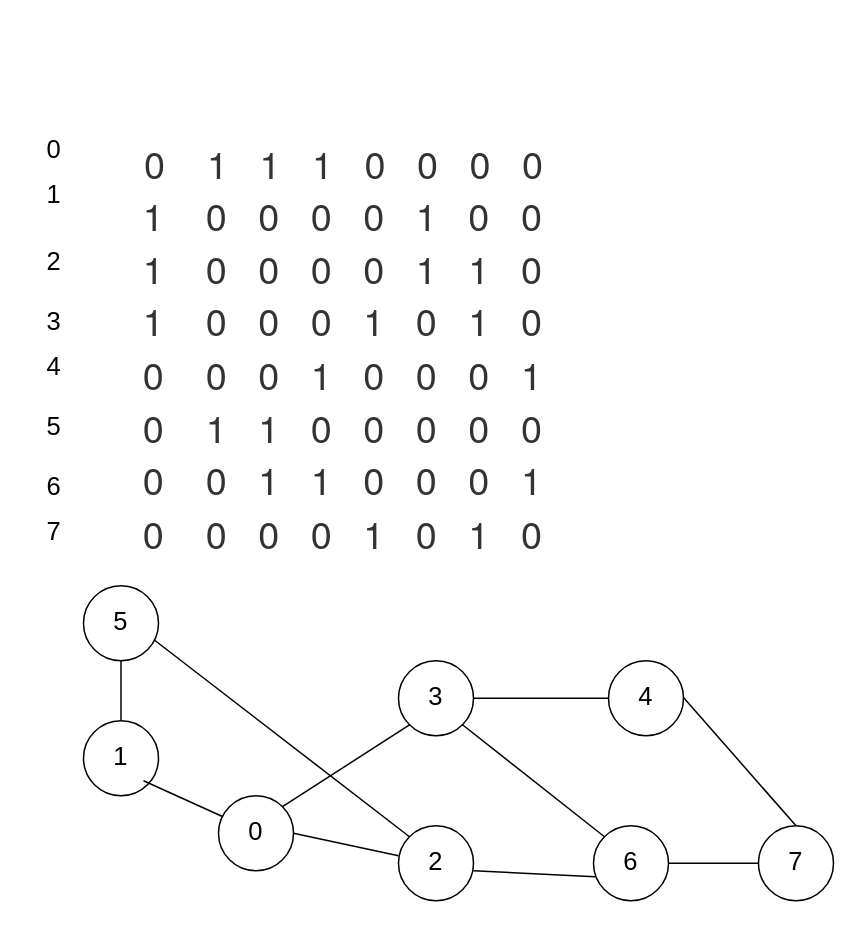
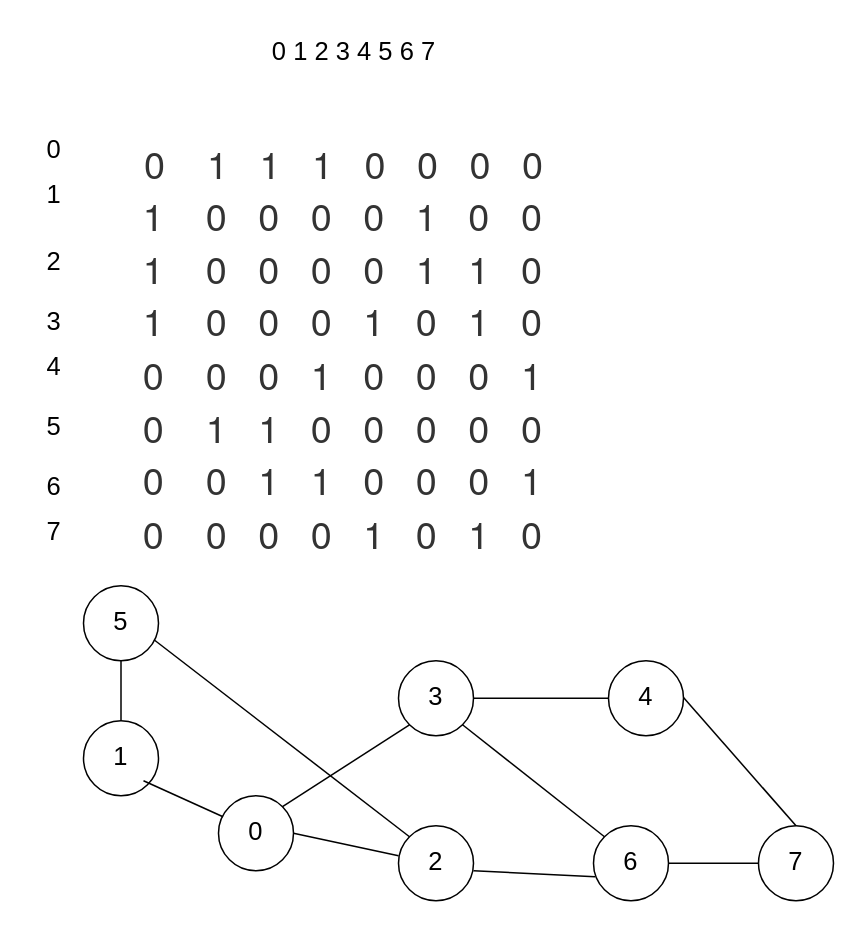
none -> (353, 53)
